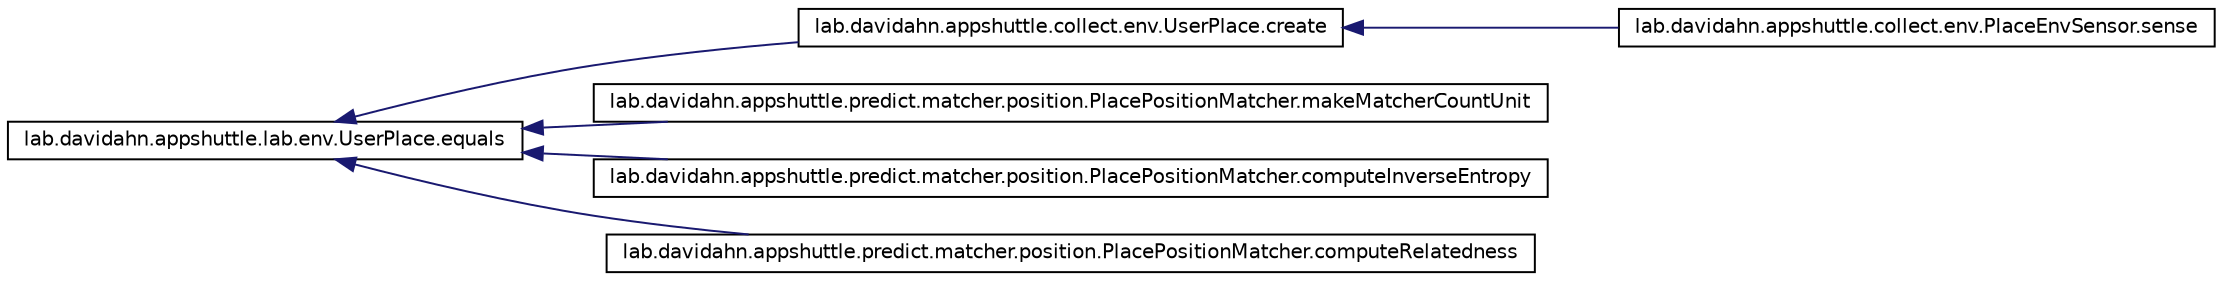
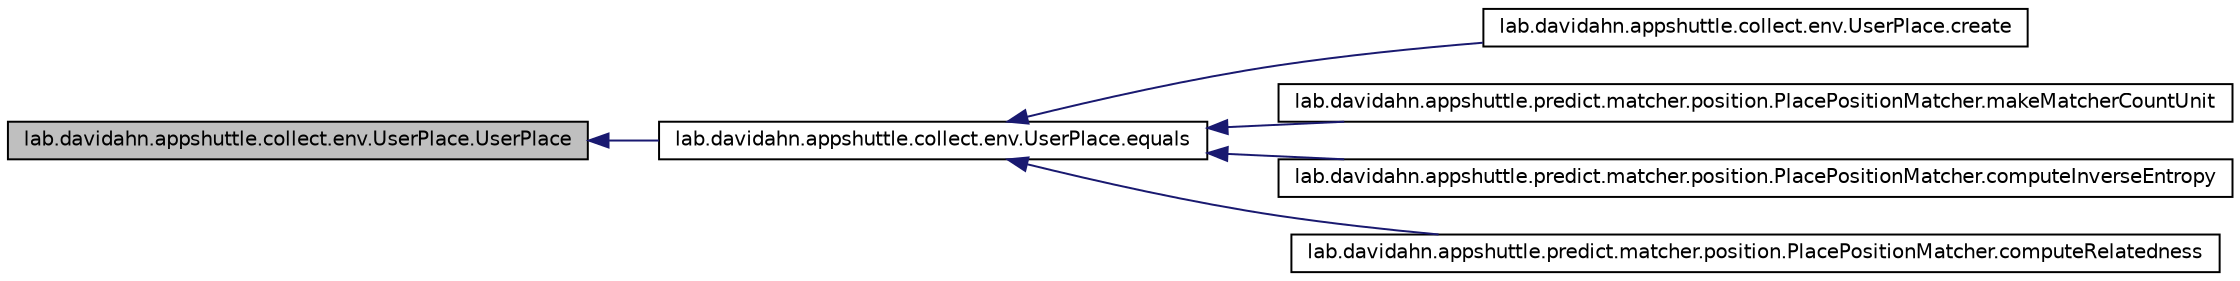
(1917, 28) -> none
(265, 141) -> (933, 141)
none -> (298, 141)
